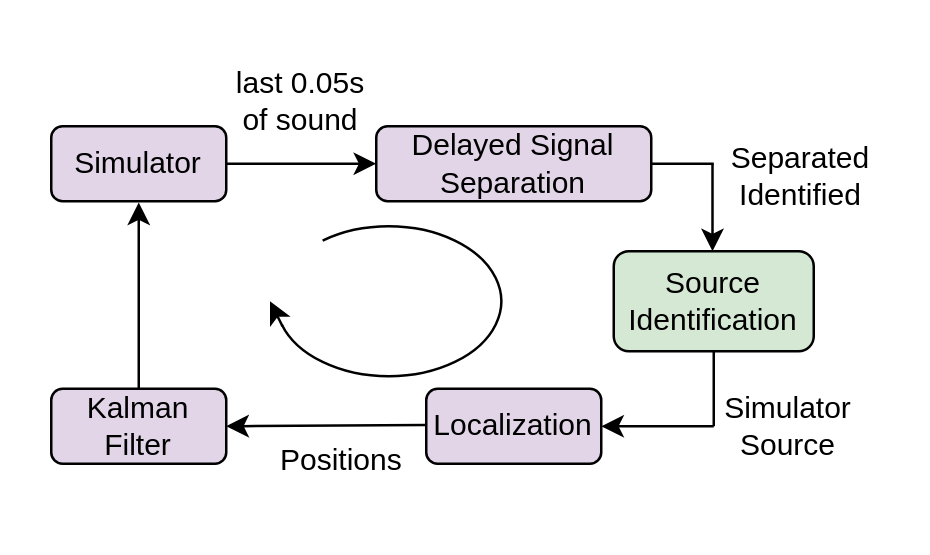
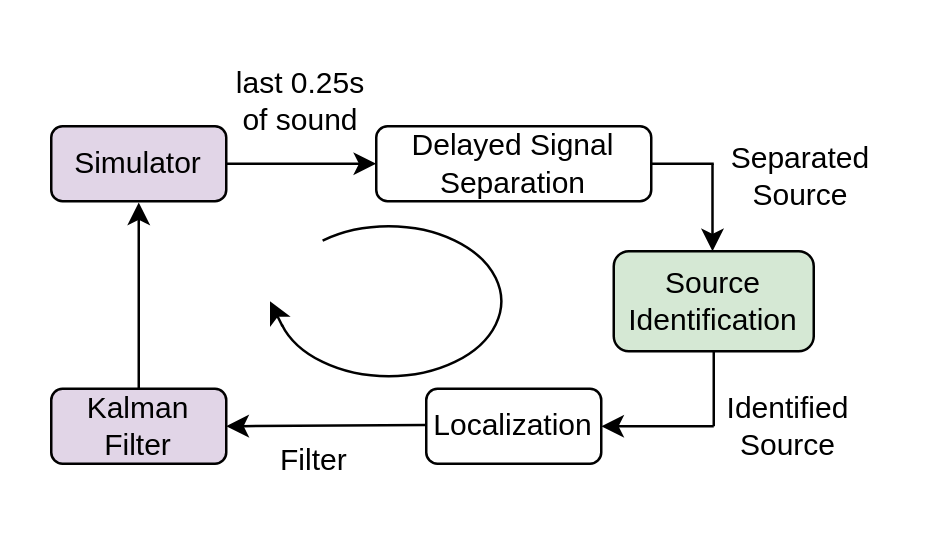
(301, 101) -> (301, 101)
(514, 164) -> (514, 164)
(801, 176) -> (801, 176)
(514, 426) -> (514, 426)
(789, 426) -> (789, 426)
(349, 462) -> (324, 462)
